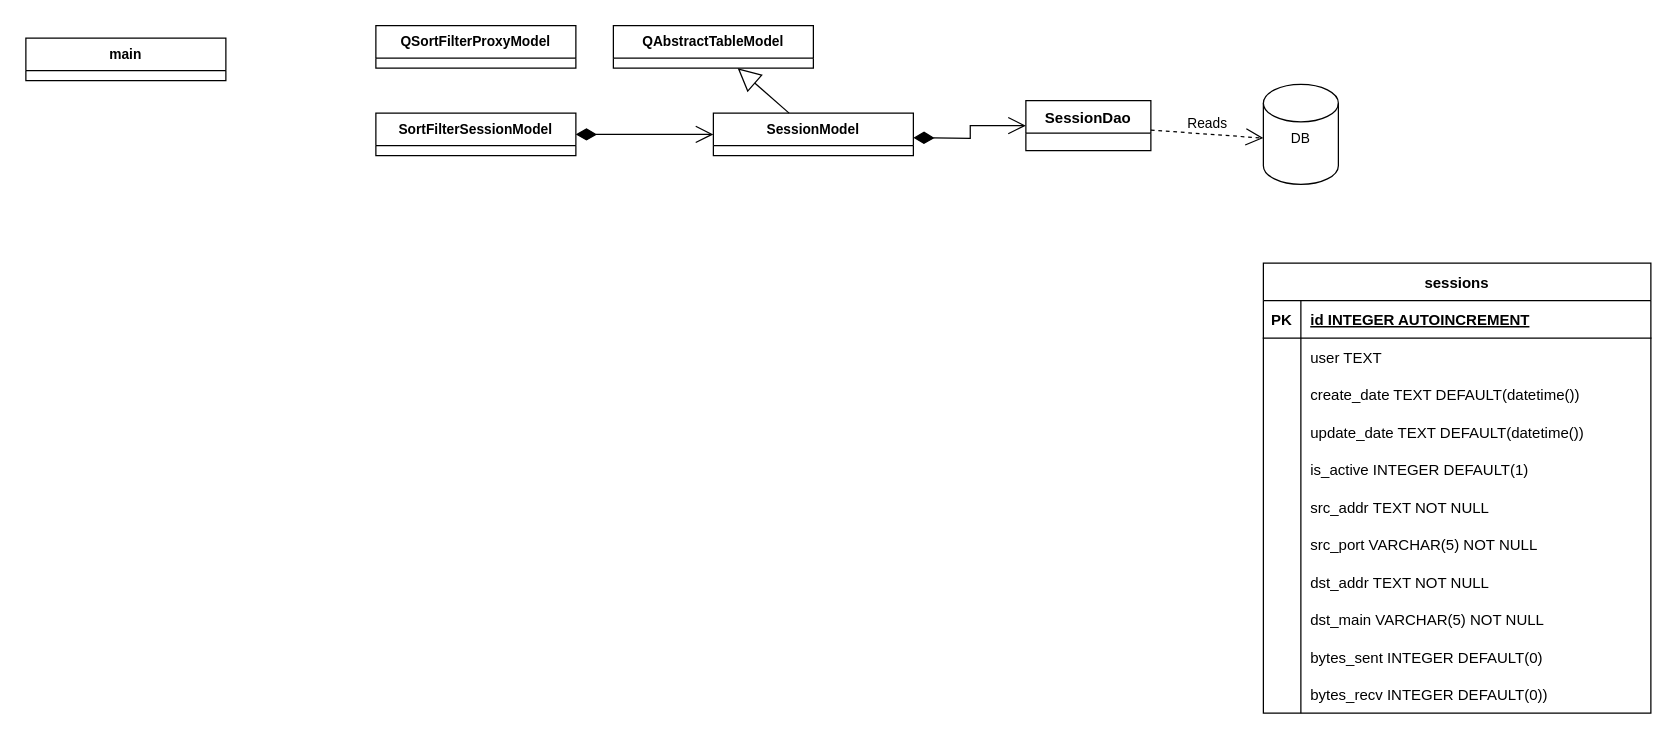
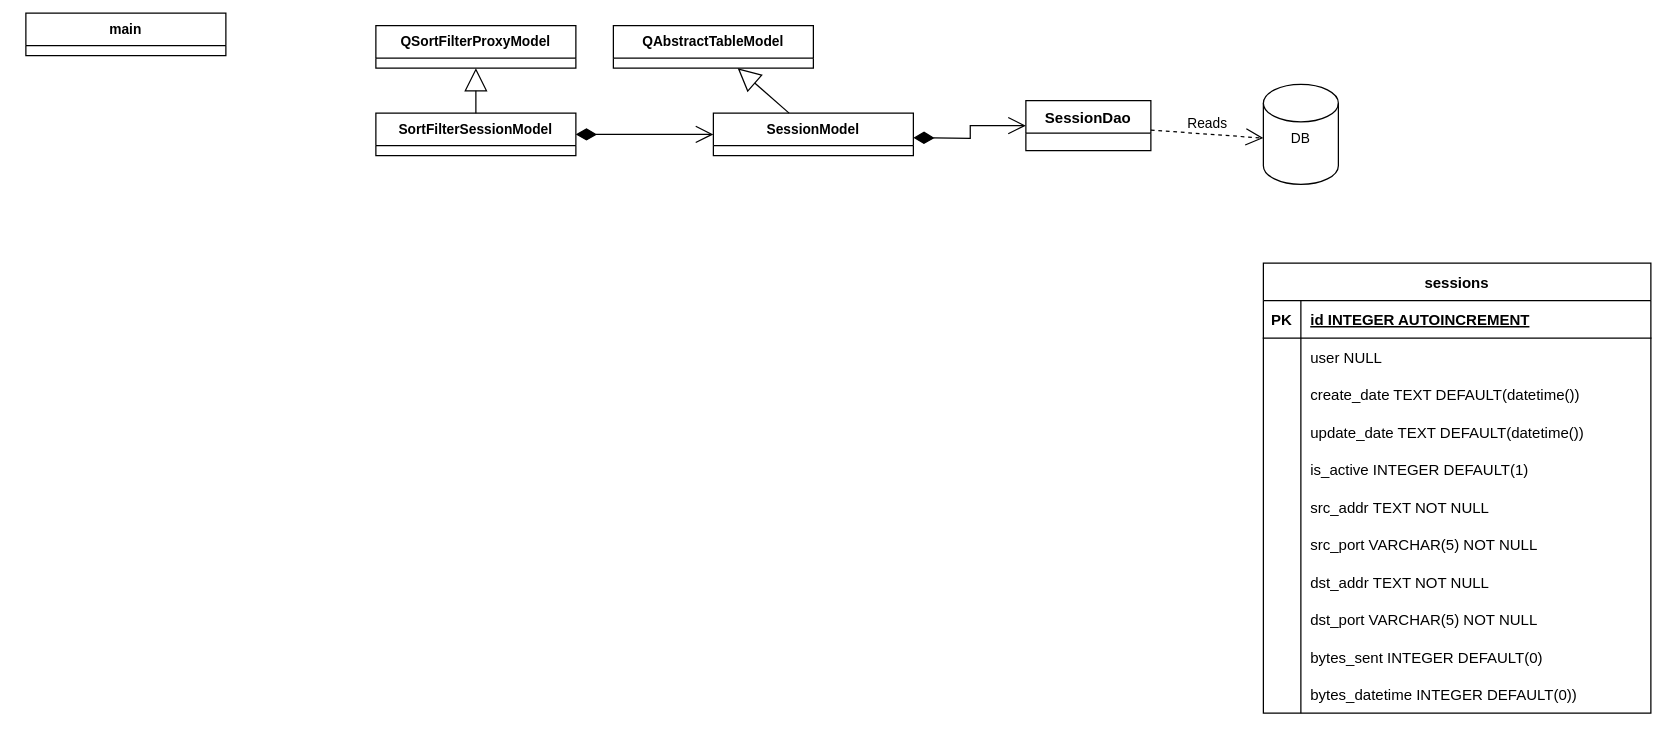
(126, 59) -> (126, 34)
none -> (476, 102)
(1346, 358) -> (1346, 358)
(1422, 620) -> (1424, 620)
(1432, 695) -> (1447, 695)
